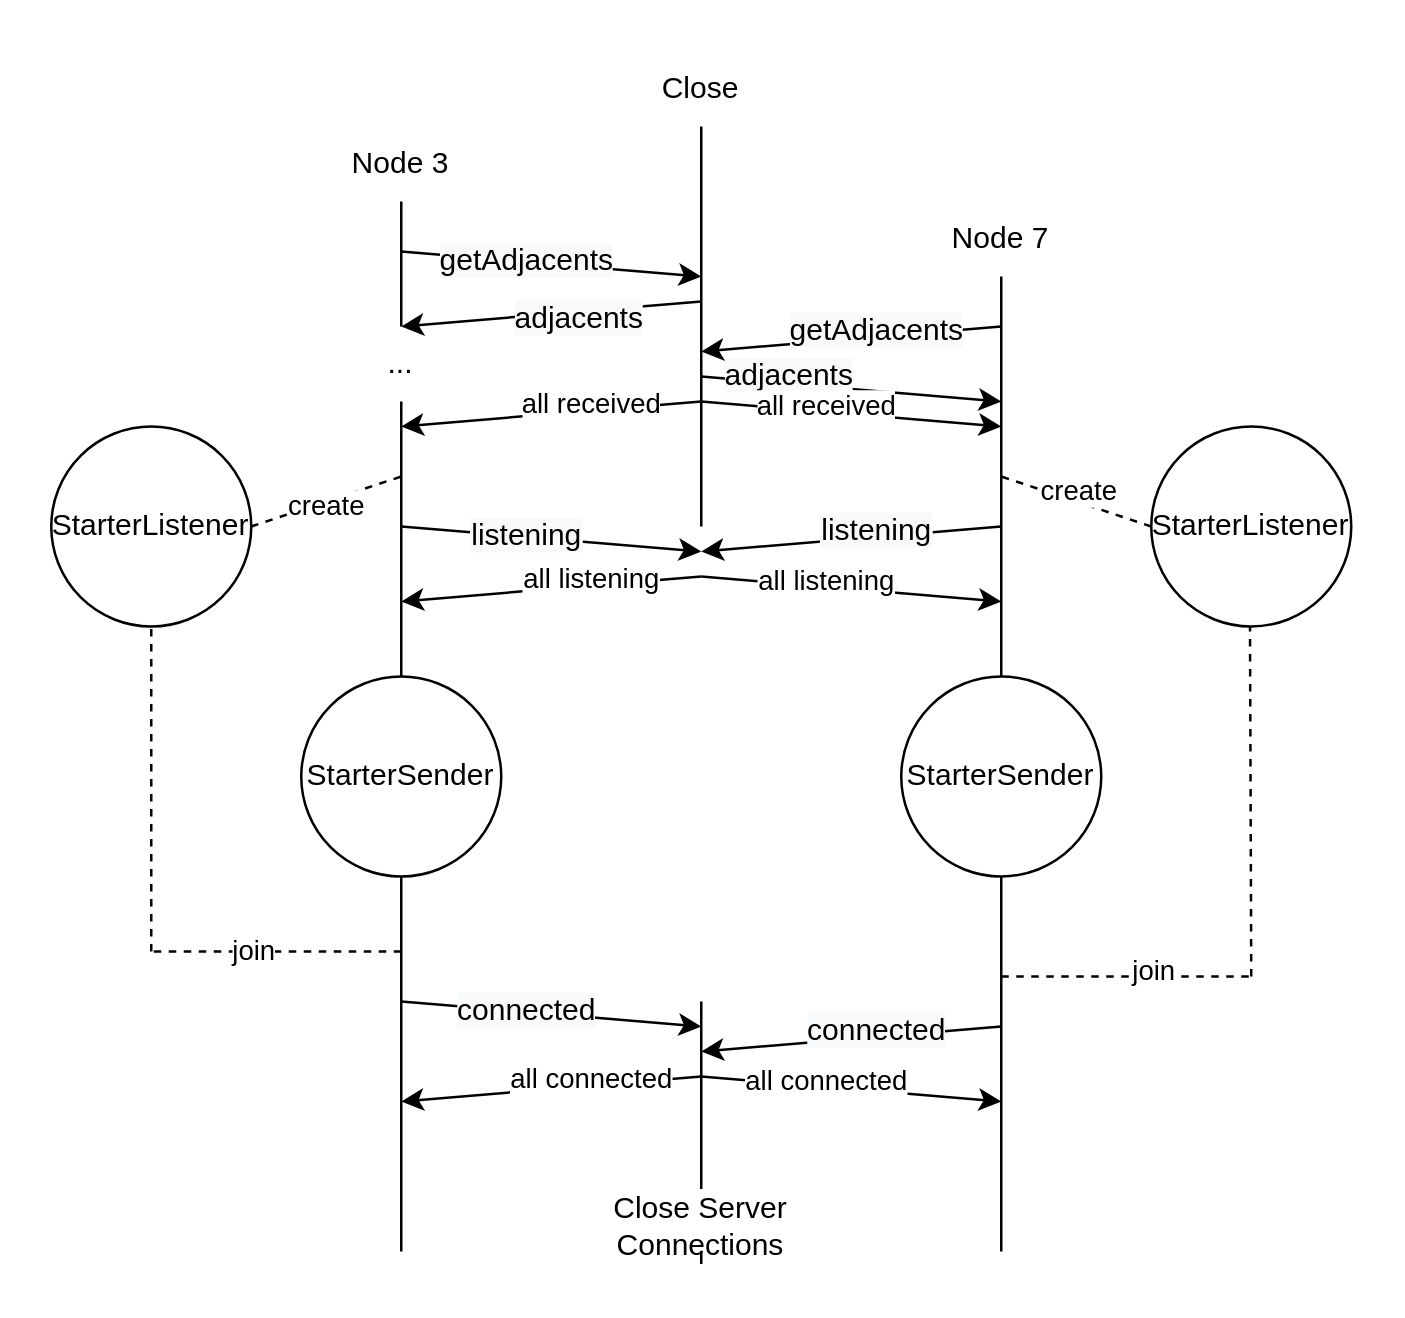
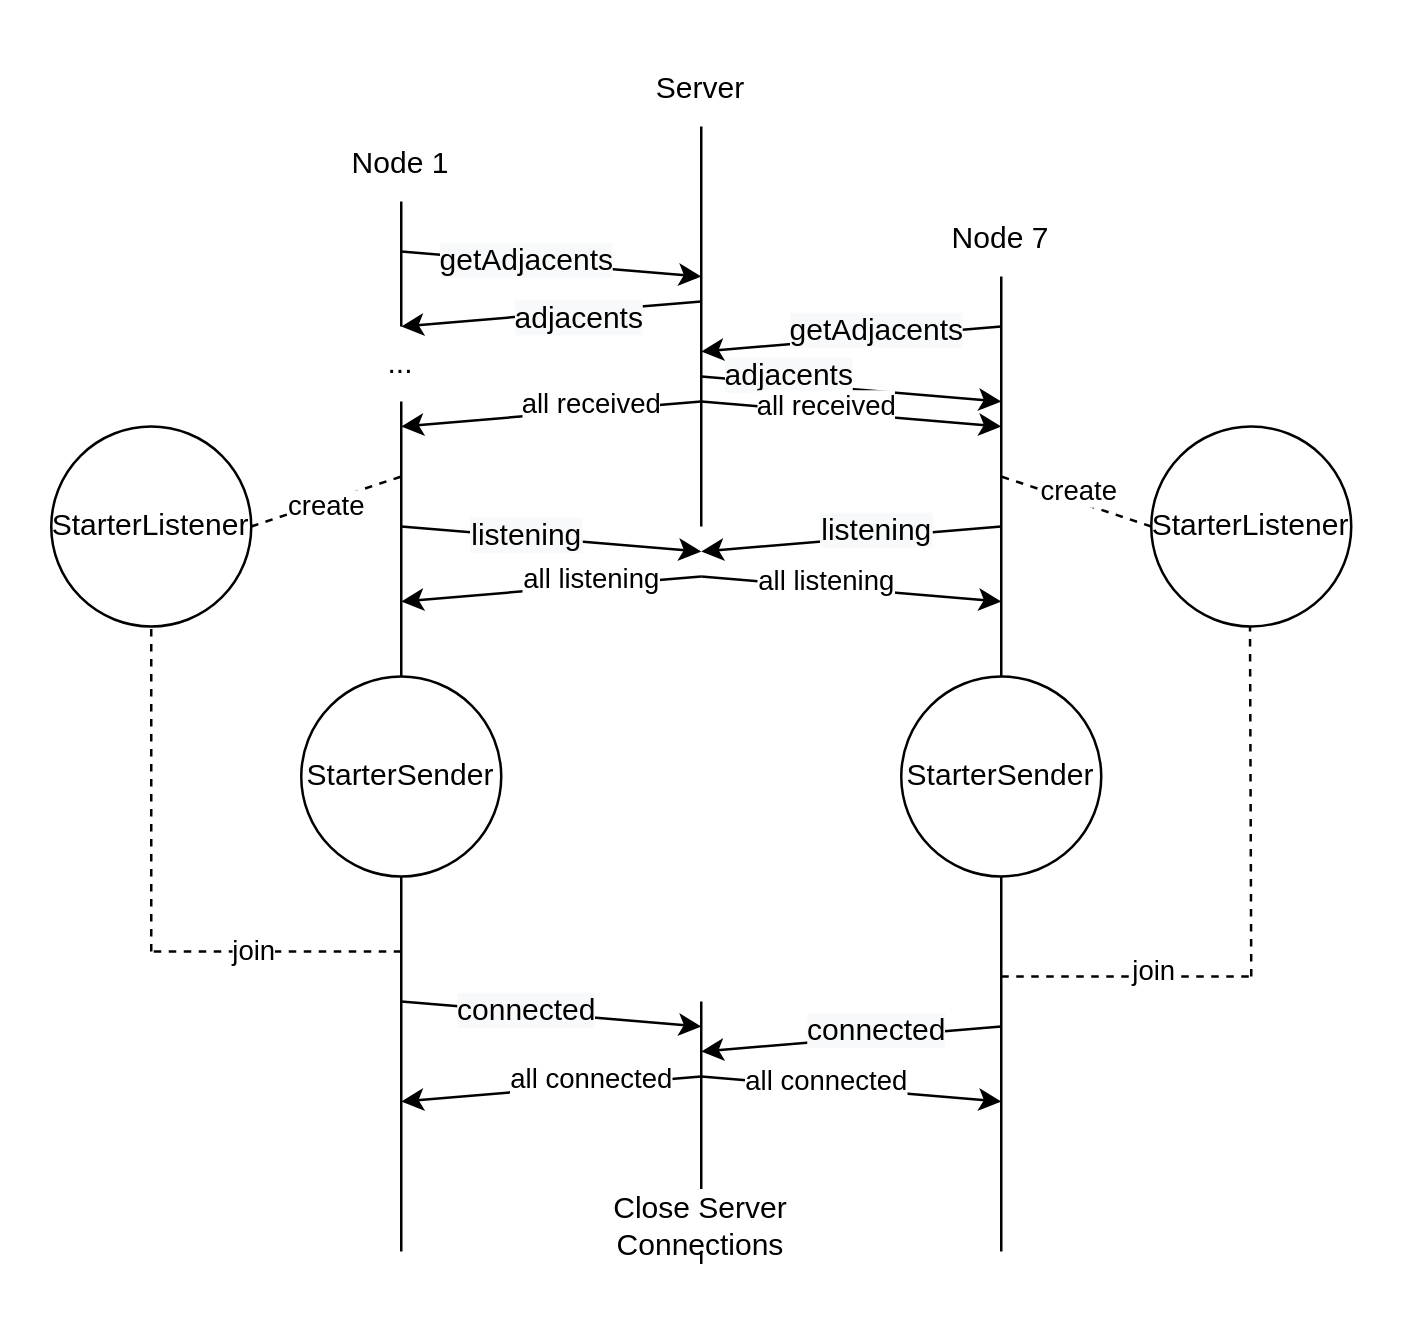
(701, 89) -> (701, 89)
(401, 164) -> (401, 164)
